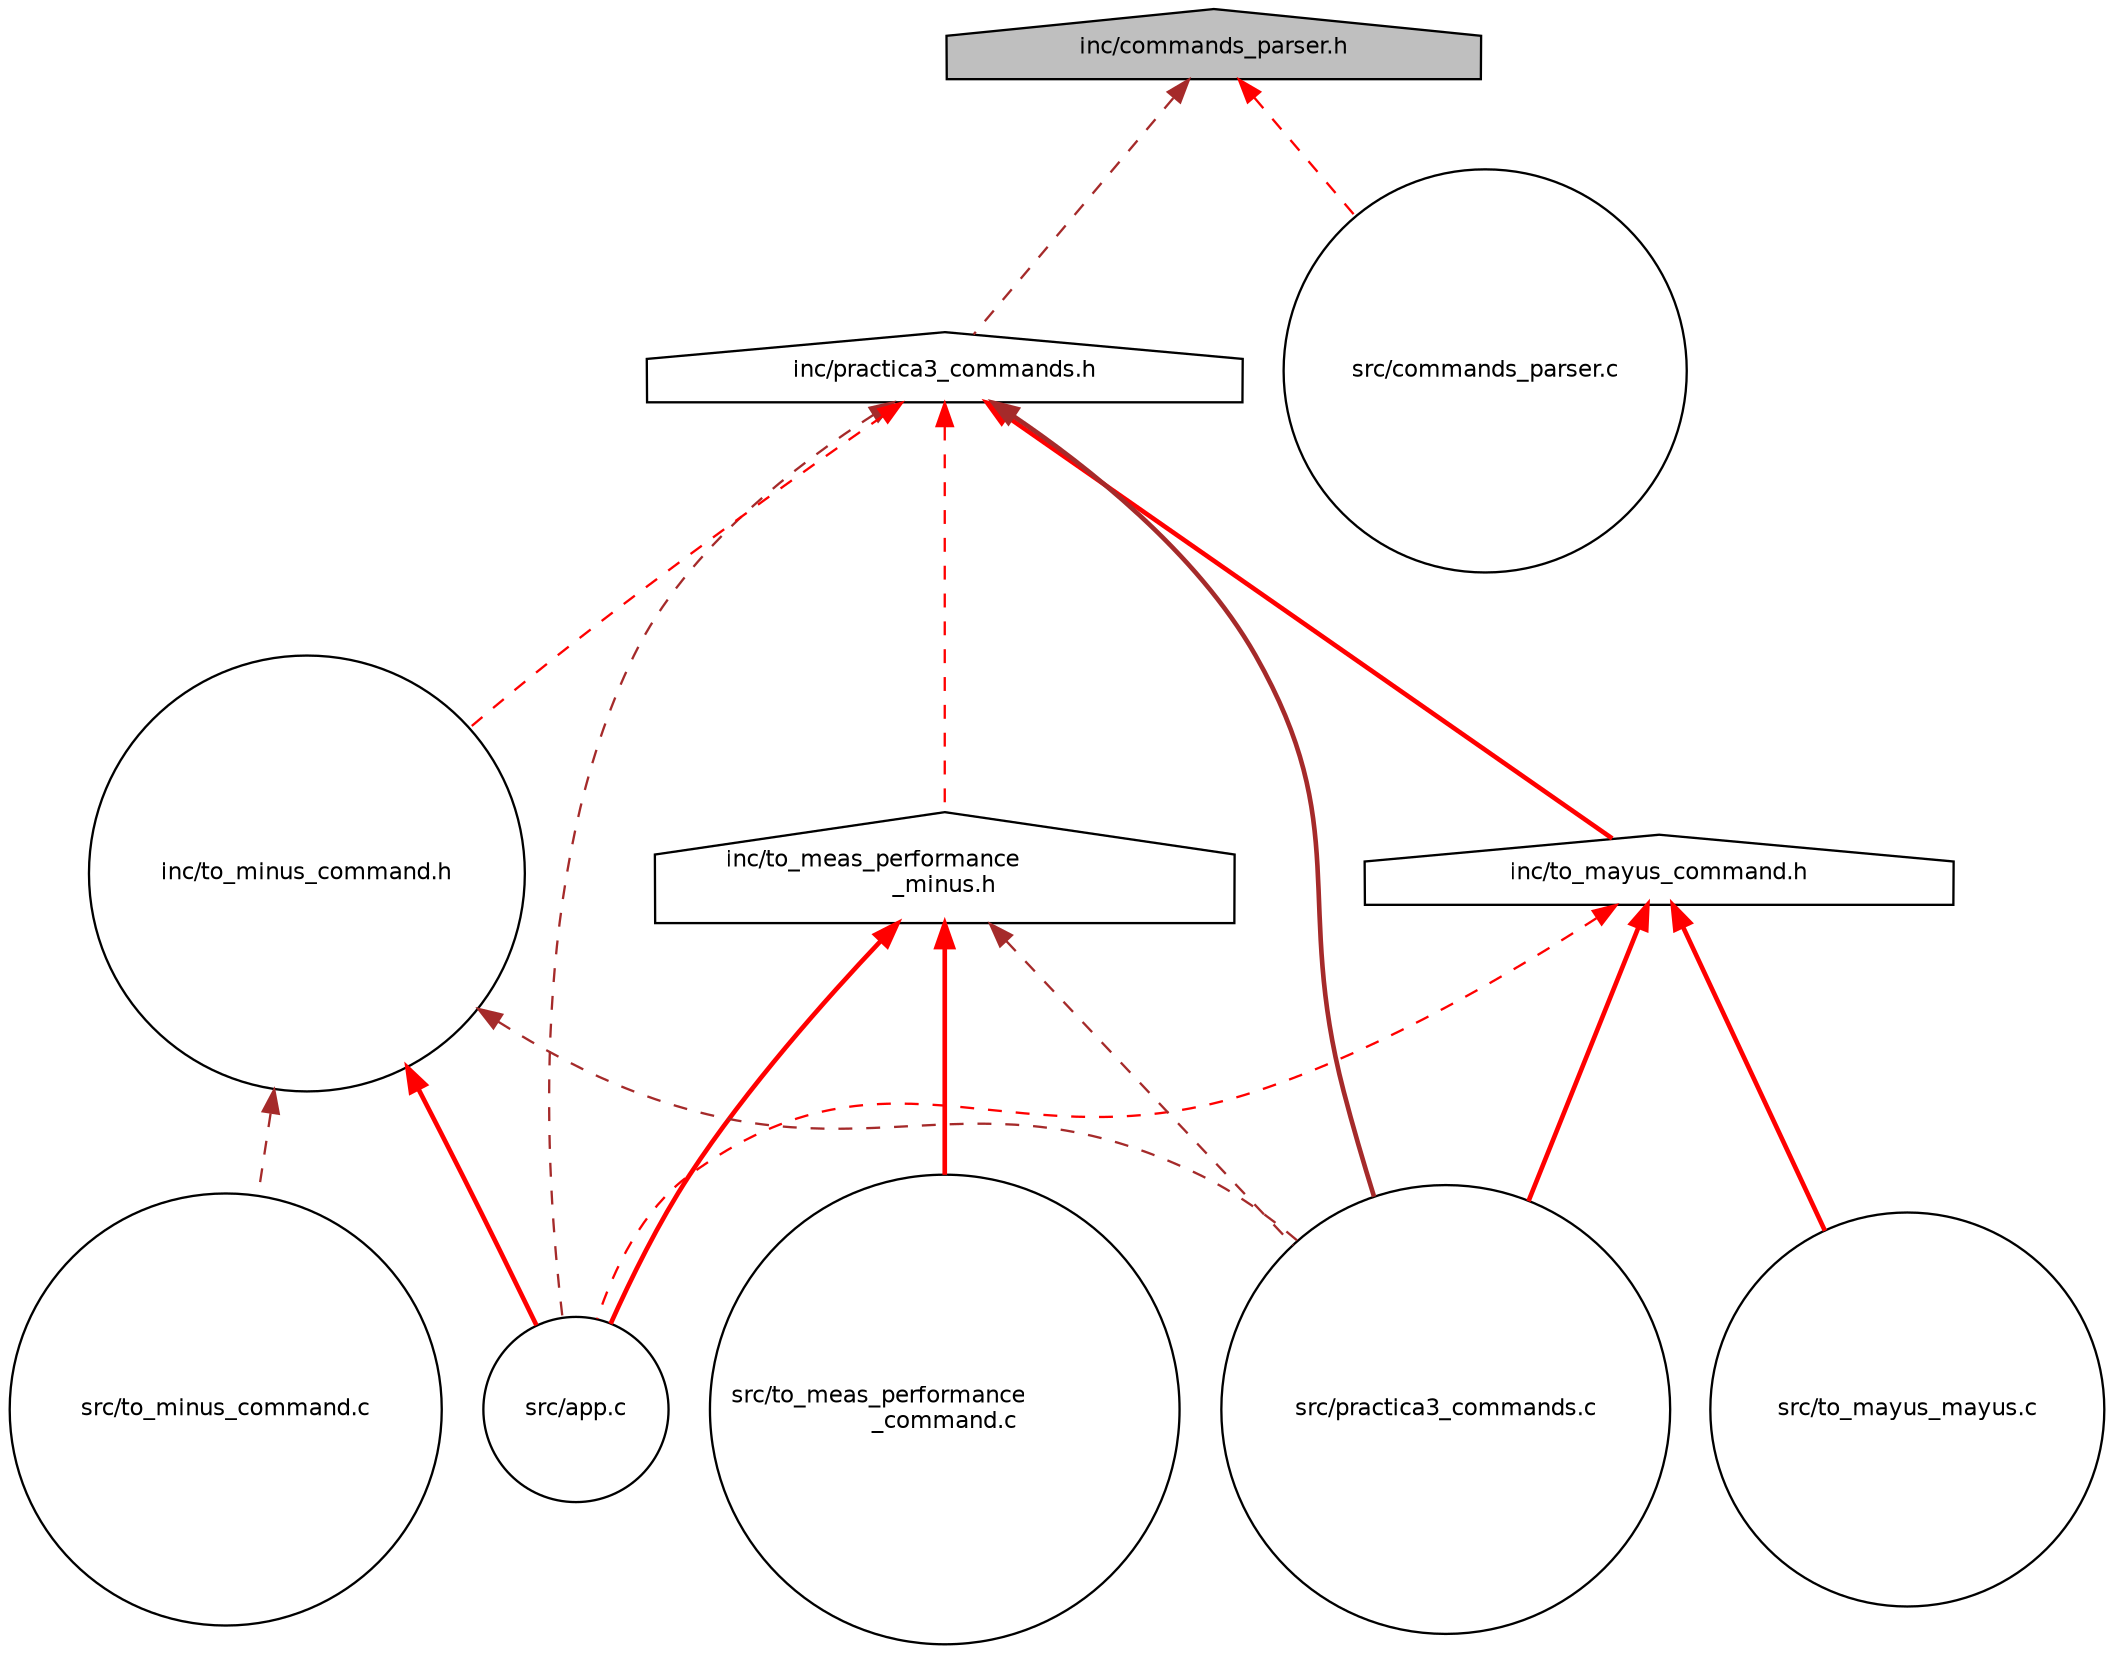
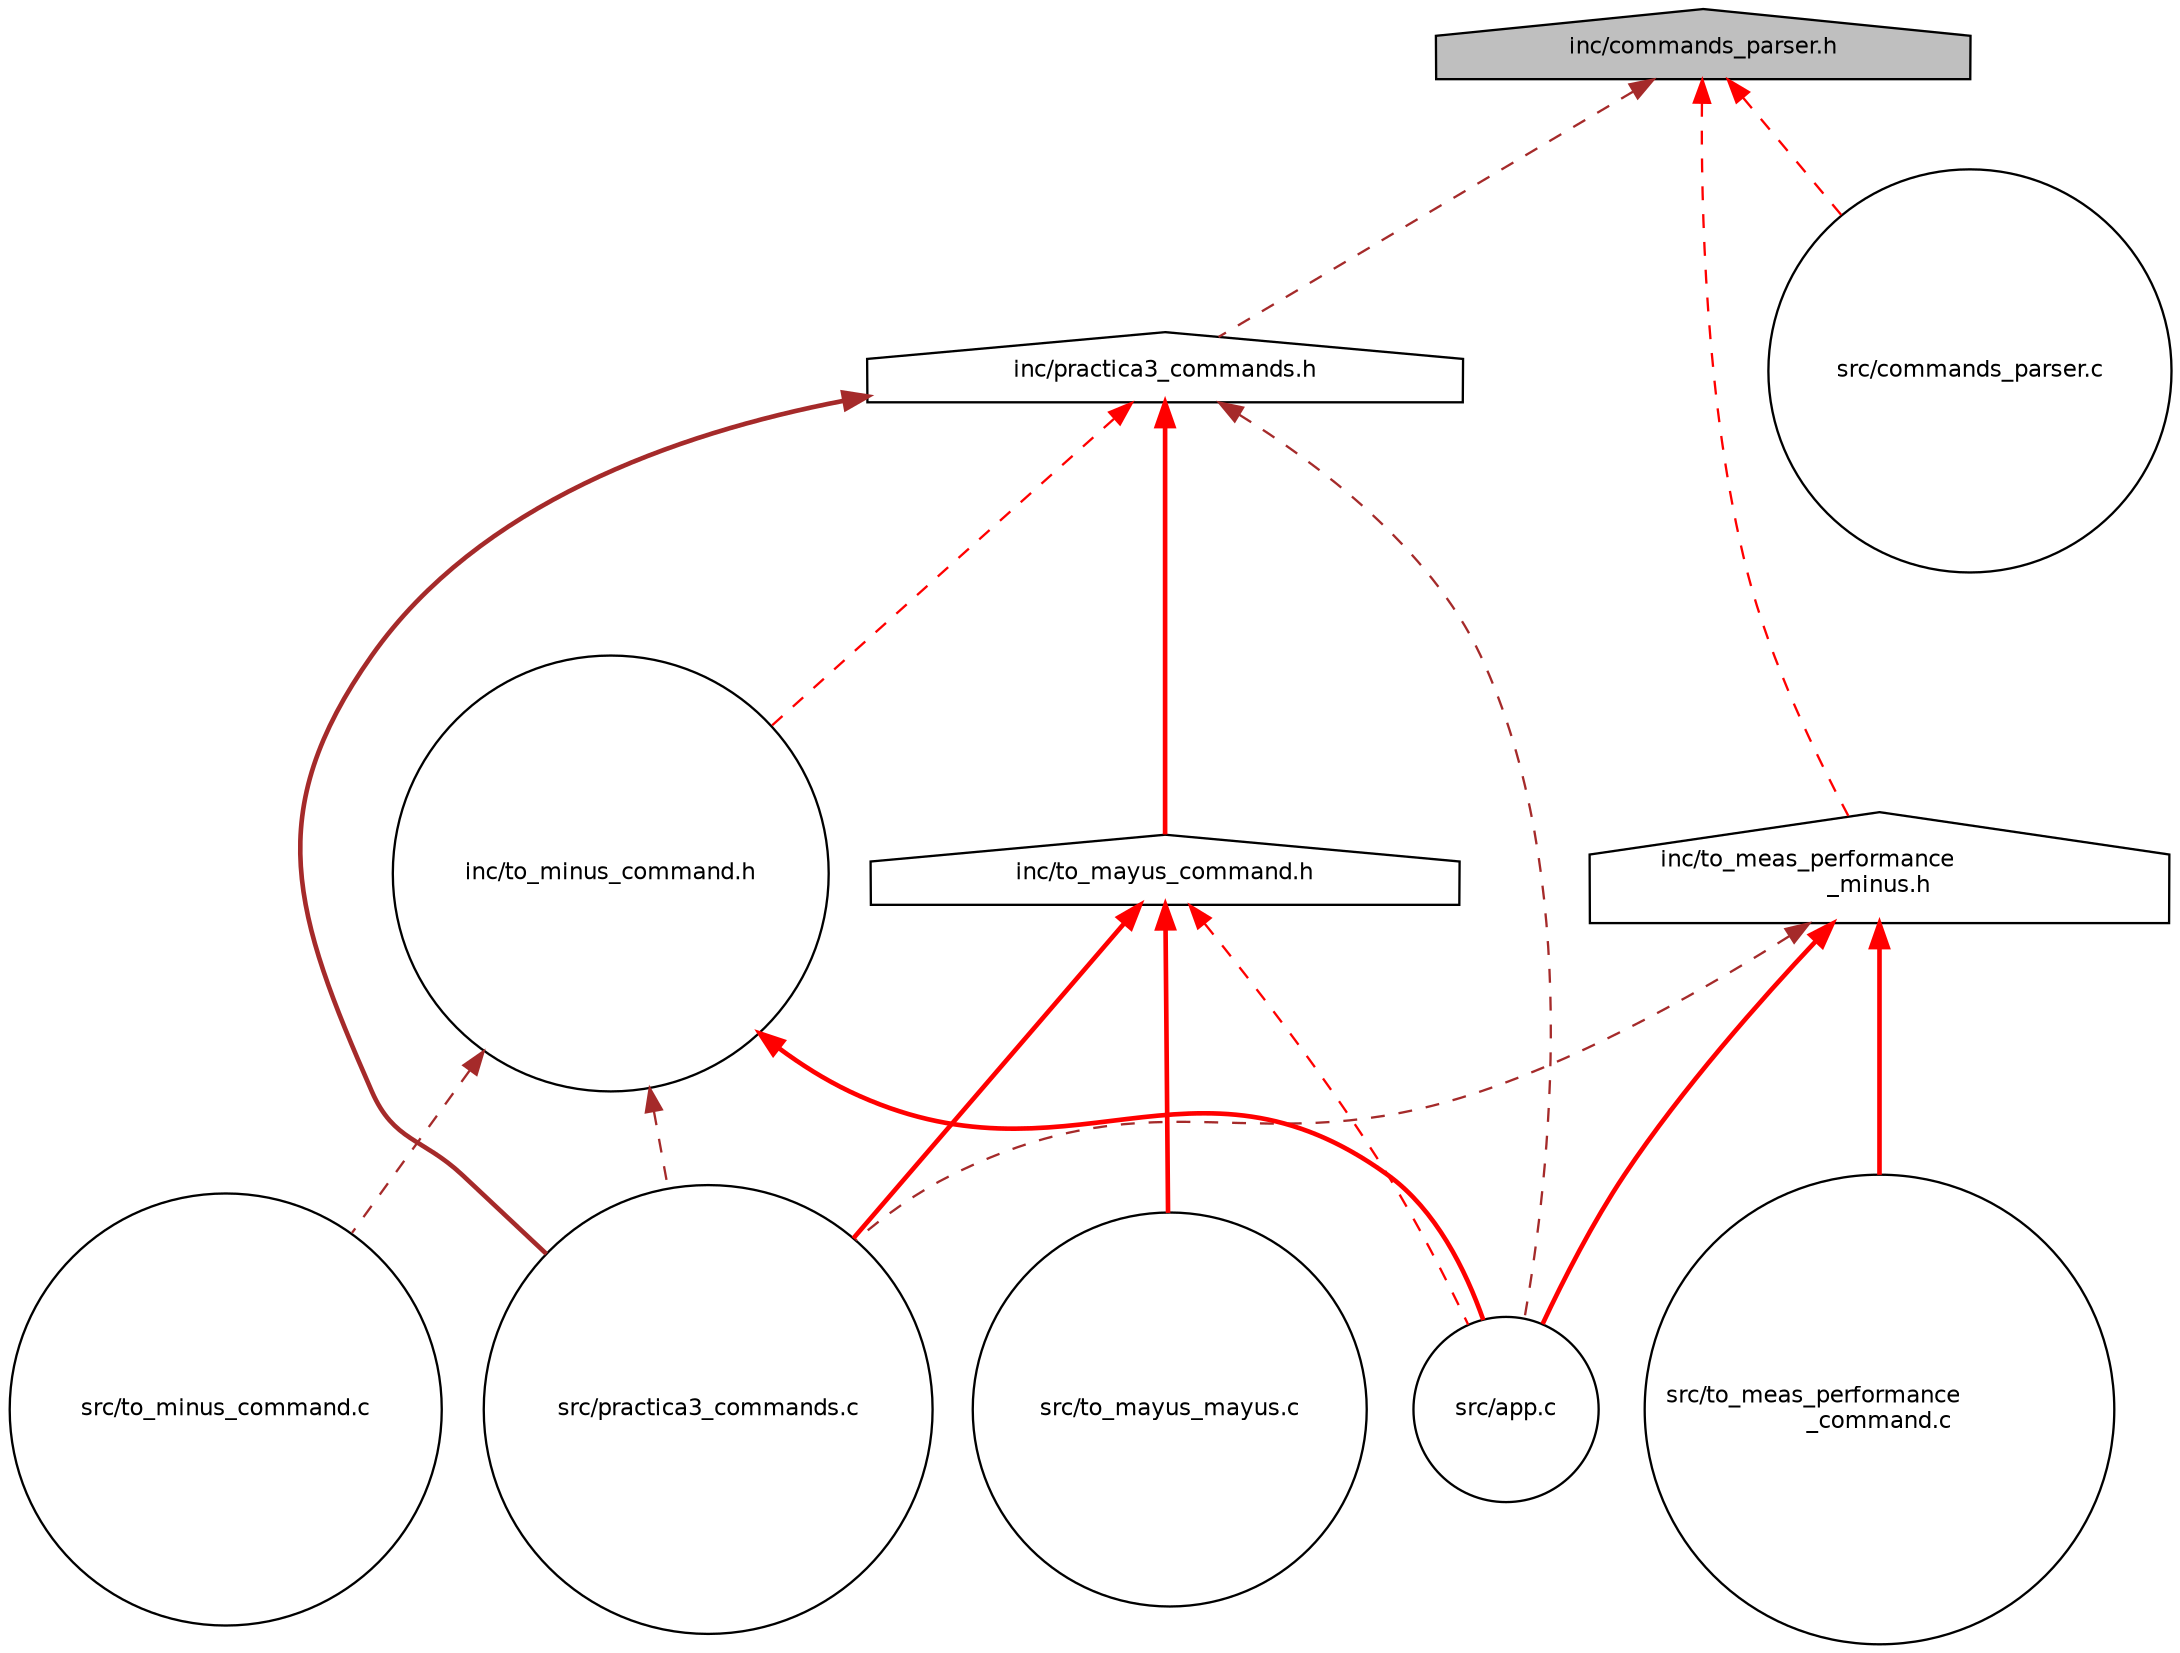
(945, 619) -> (1727, 470)
